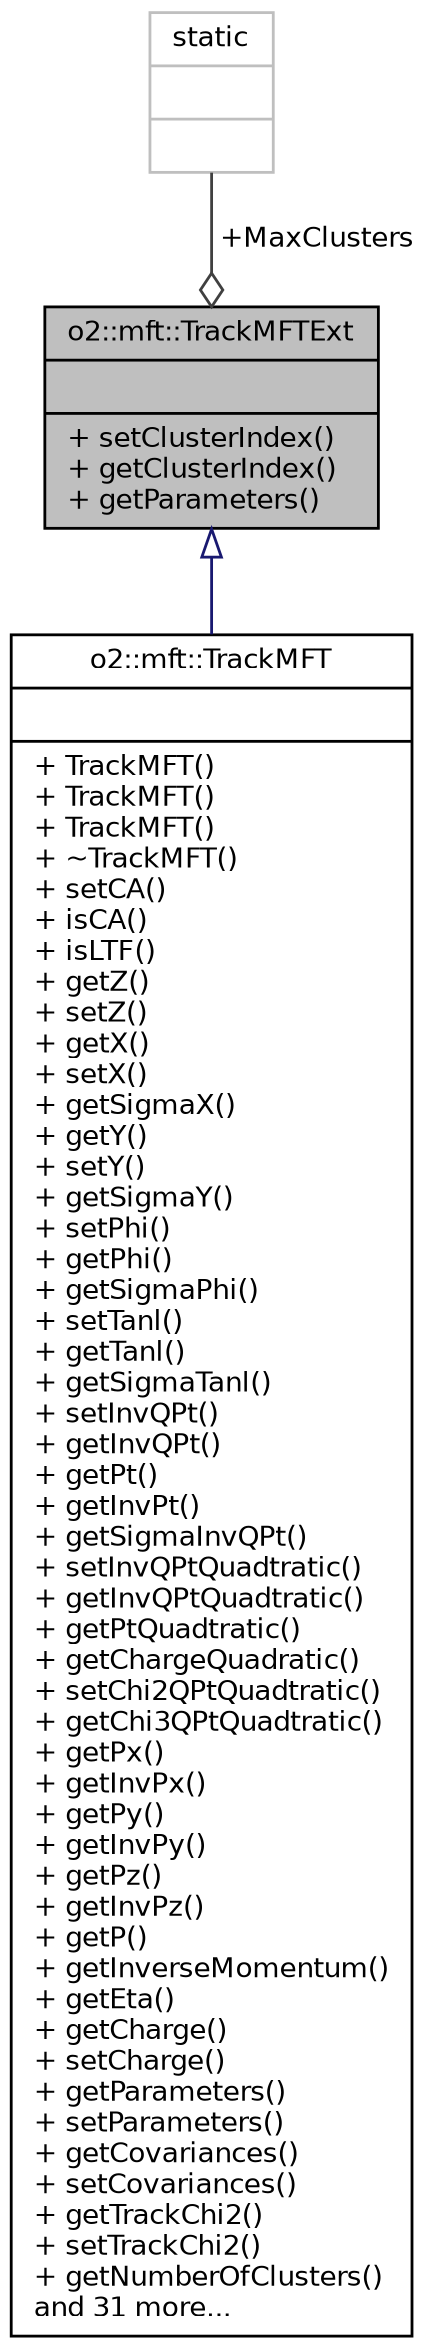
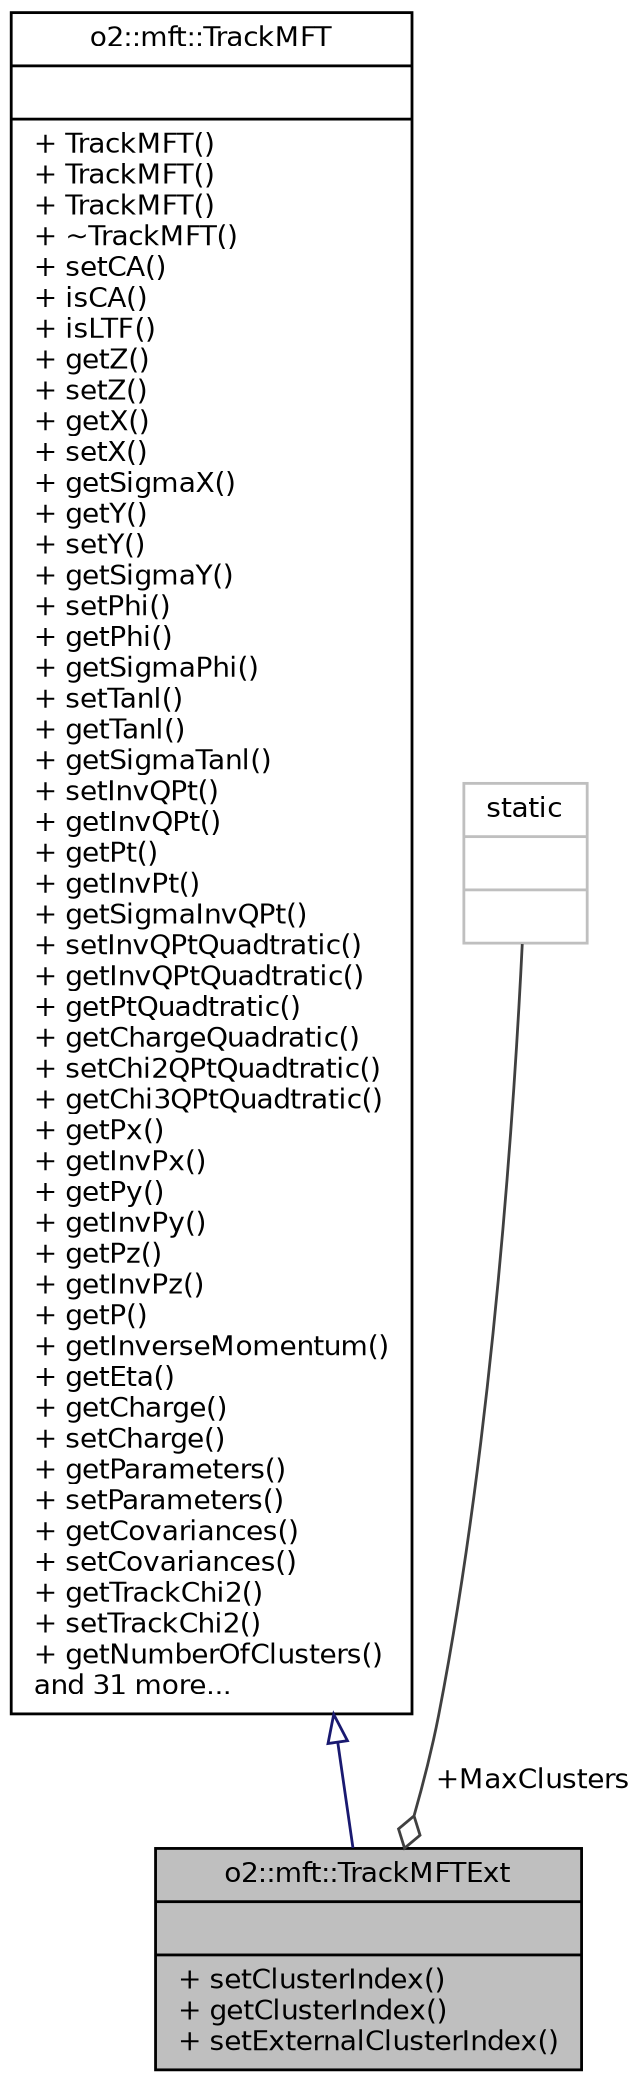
(195, 500) -> (369, 2042)
(212, 596) -> (345, 1795)
